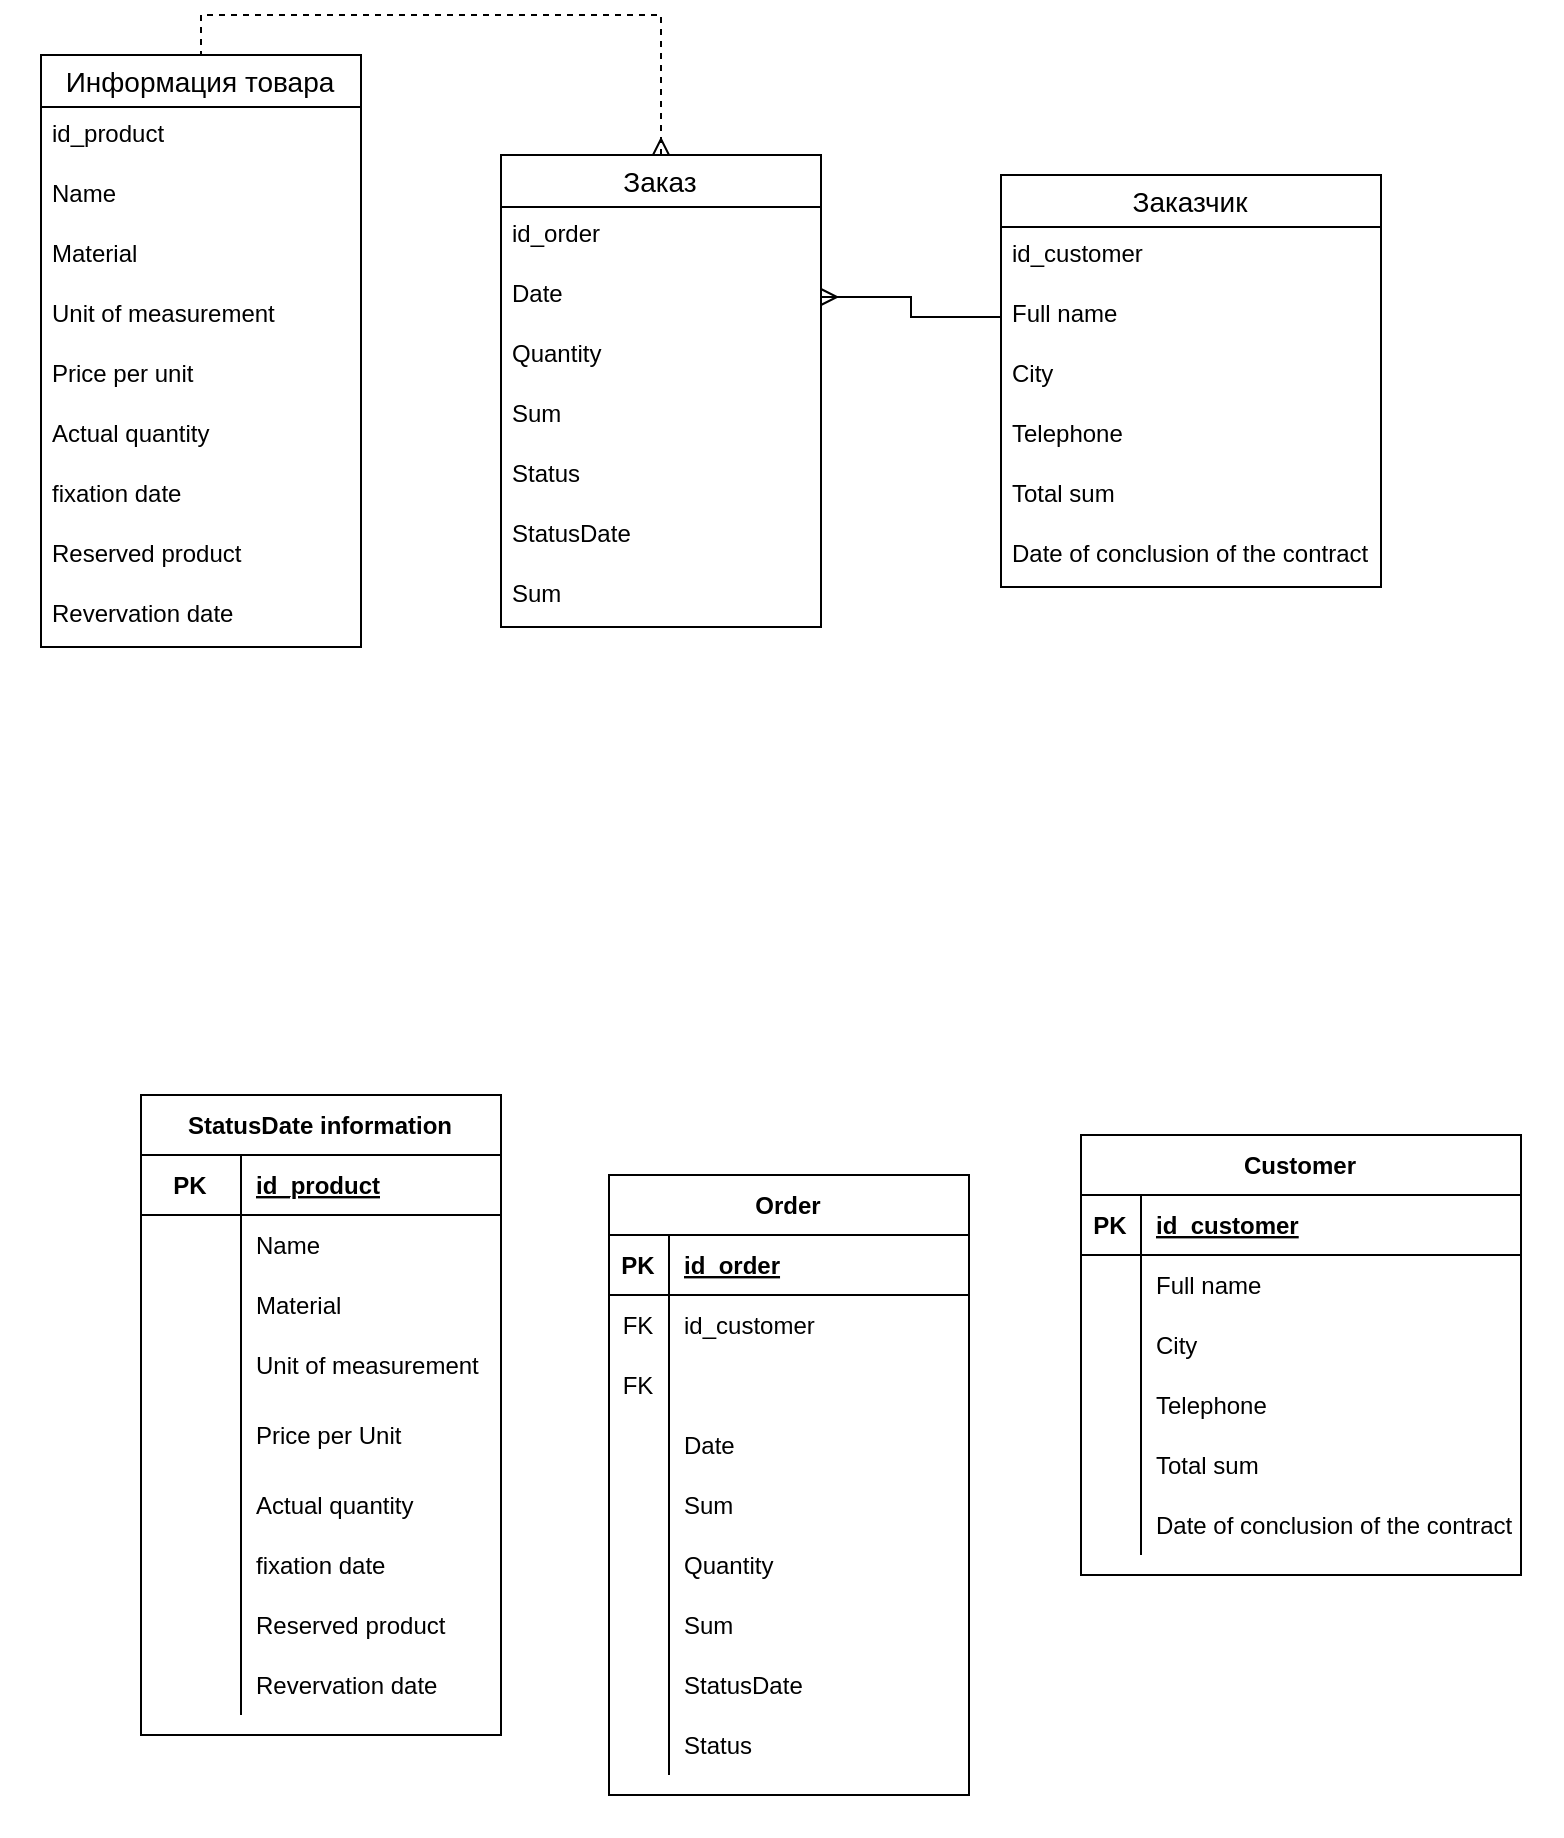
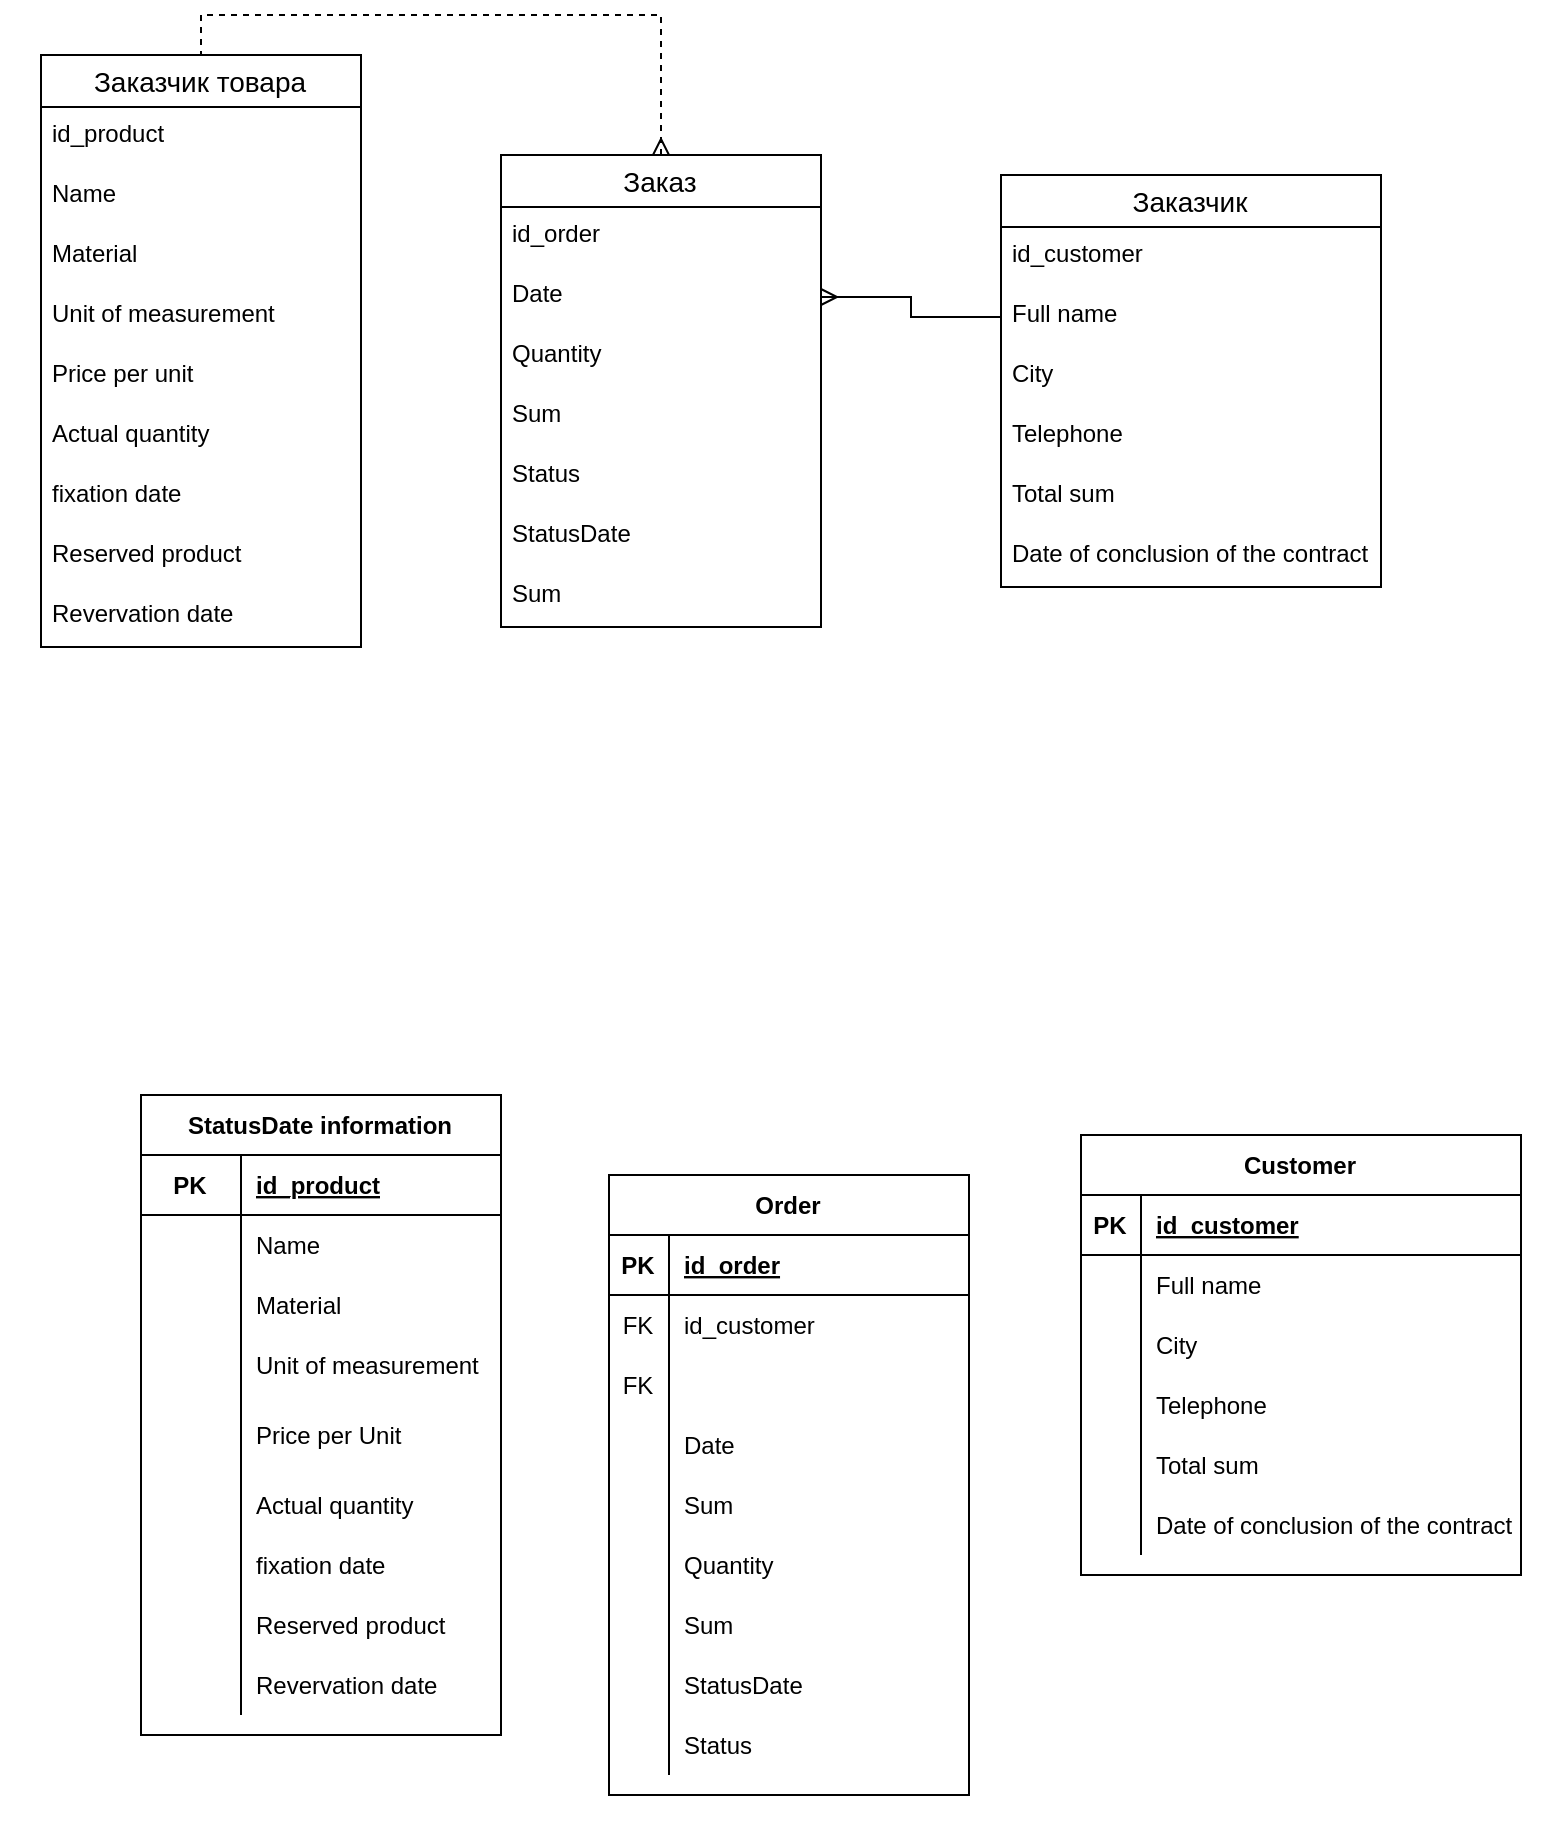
(200, 83) -> (200, 83)
